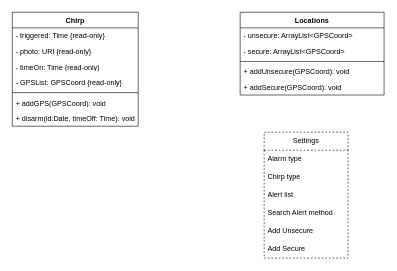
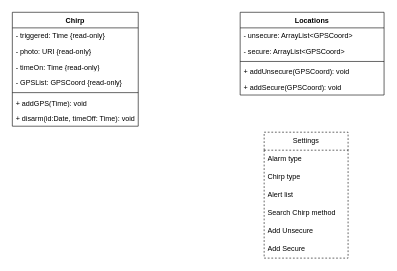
(61, 104) -> (52, 104)
(303, 213) -> (303, 213)
